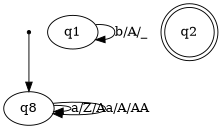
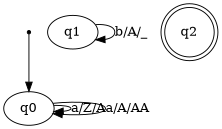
(29, 108) -> (29, 108)
